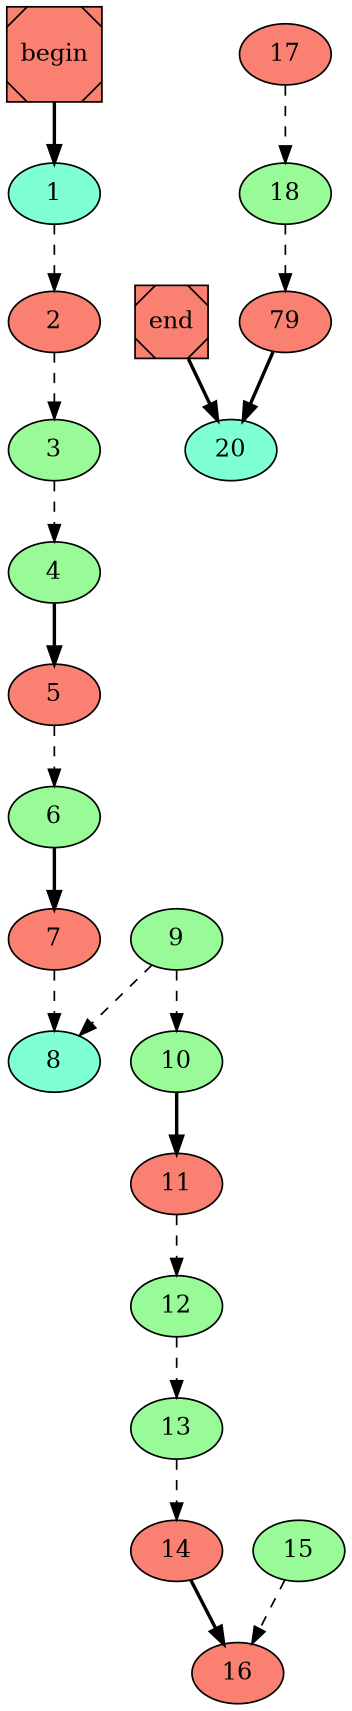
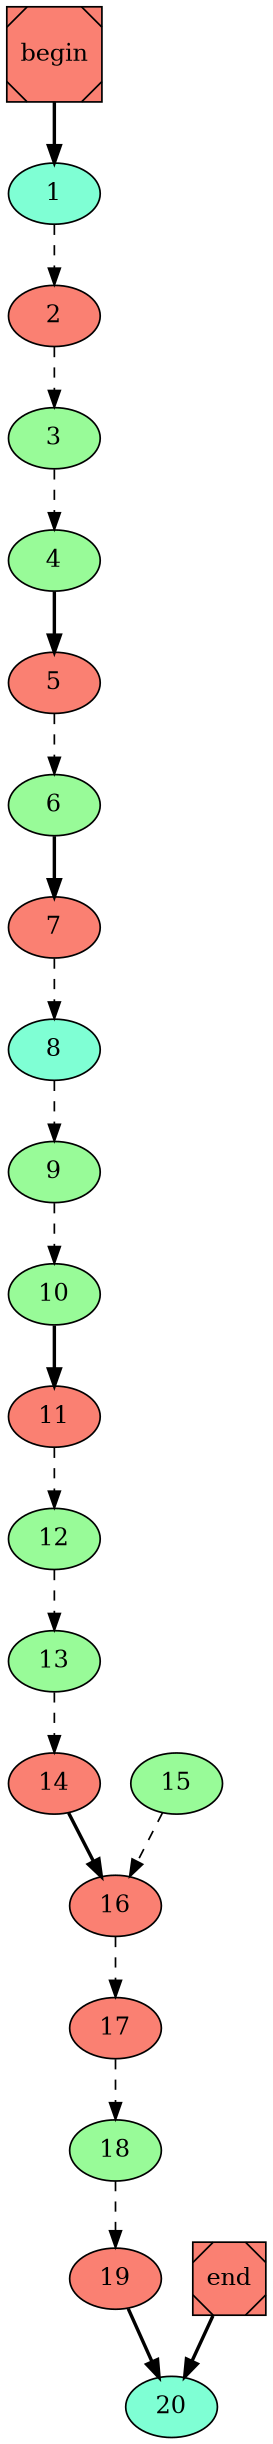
(285, 322) -> (116, 2279)
(122, 994) -> (54, 1103)
none -> (116, 1959)
